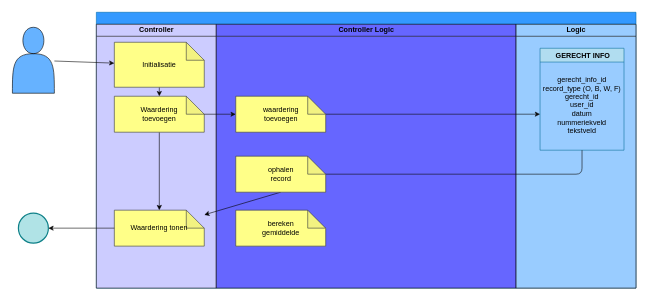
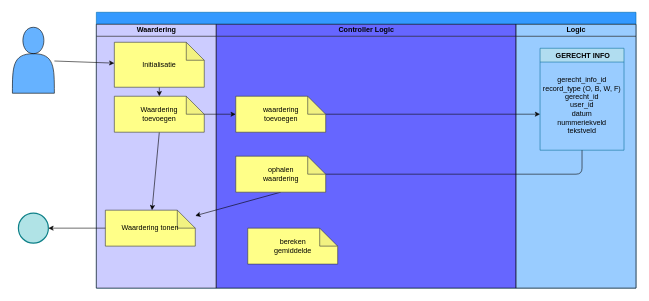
(157, 30) -> (157, 30)
(281, 174) -> (281, 174)
(159, 228) -> (150, 228)
(281, 228) -> (293, 246)
